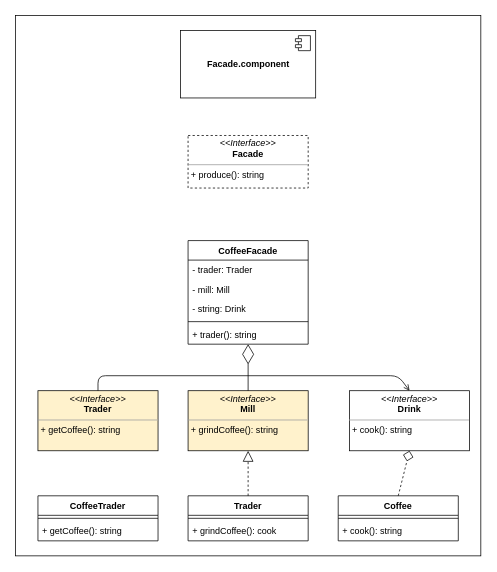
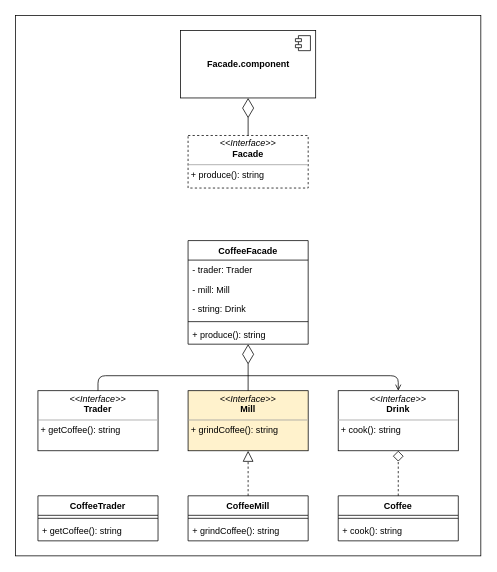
none -> (248, 126)
(233, 335) -> (235, 335)
(98, 420) -> (98, 420)
(409, 420) -> (398, 420)
(248, 506) -> (248, 506)
(240, 531) -> (244, 531)
